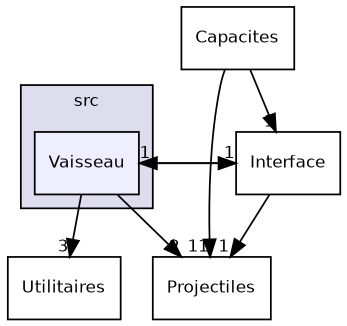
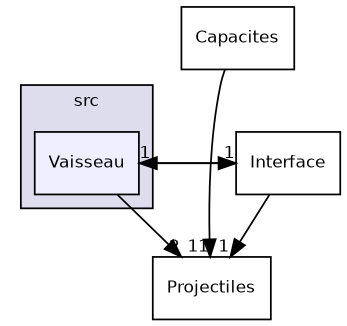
(260, 93) -> none
(64, 288) -> none
